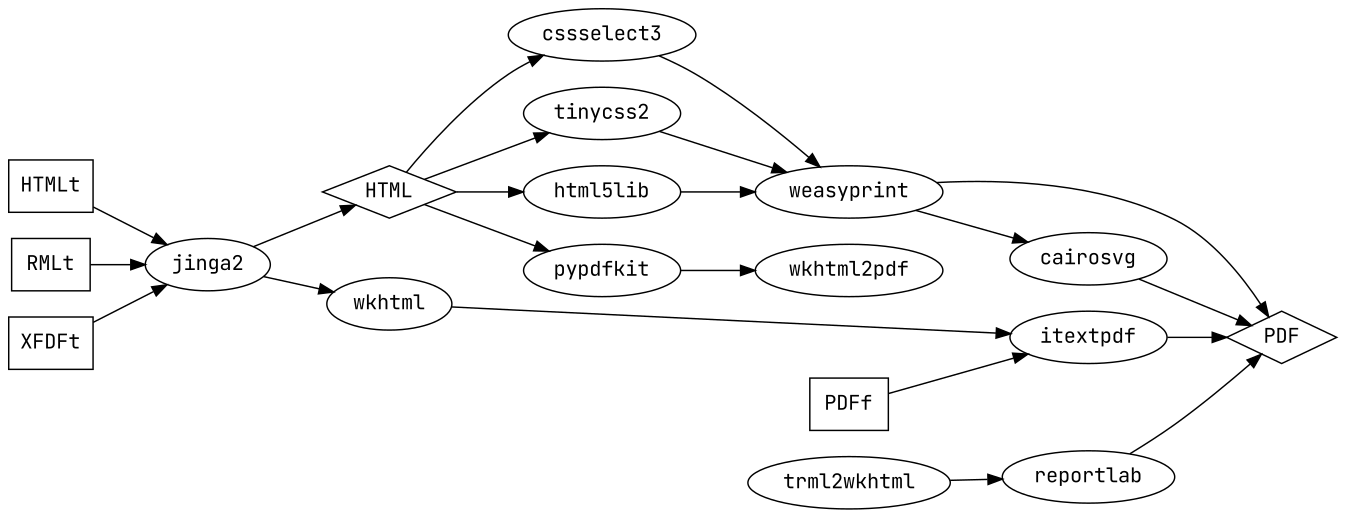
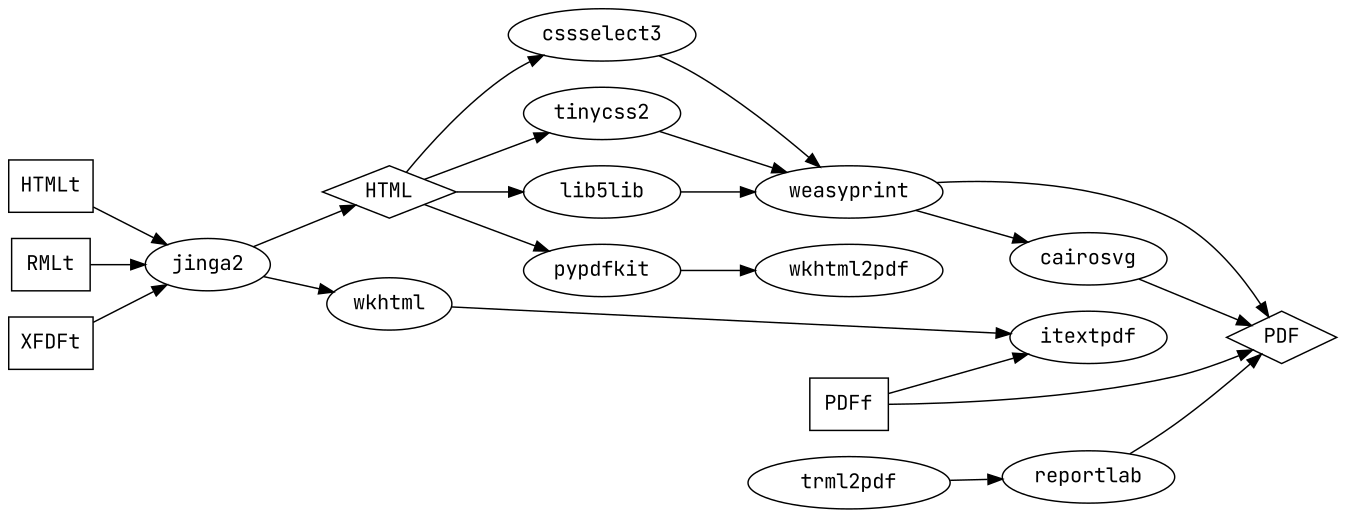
(602, 192) -> (602, 192)
(1190, 337) -> (1066, 394)
(849, 483) -> (849, 483)
